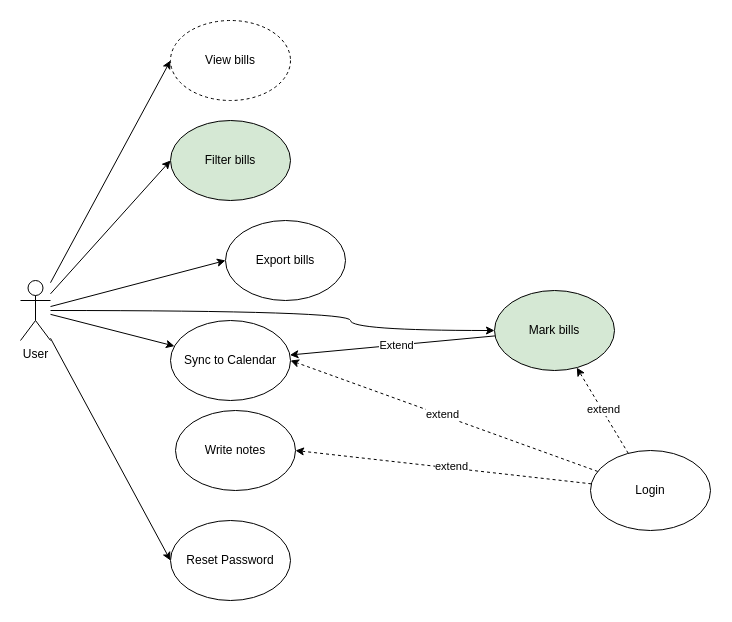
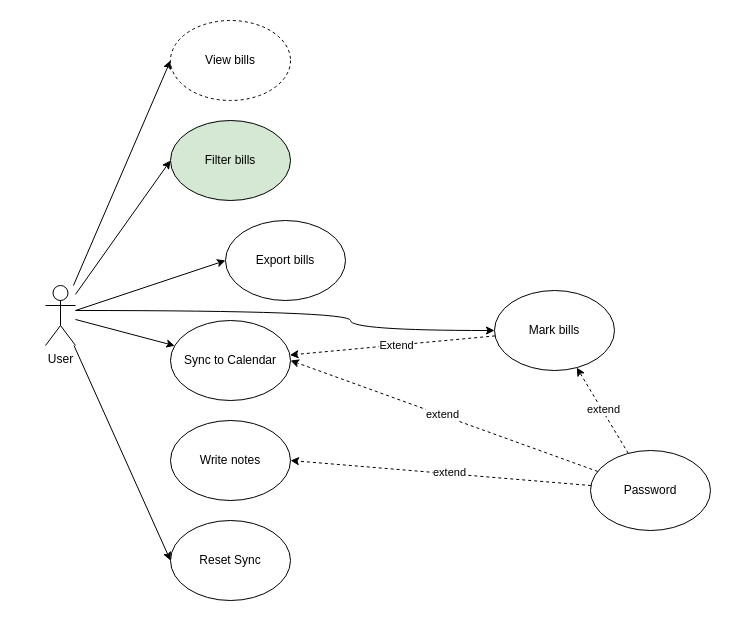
(36, 311) -> (61, 316)
(555, 331) -> (555, 331)
(338, 351) -> (338, 351)
(236, 451) -> (231, 461)
(651, 491) -> (651, 491)
(231, 561) -> (231, 561)
